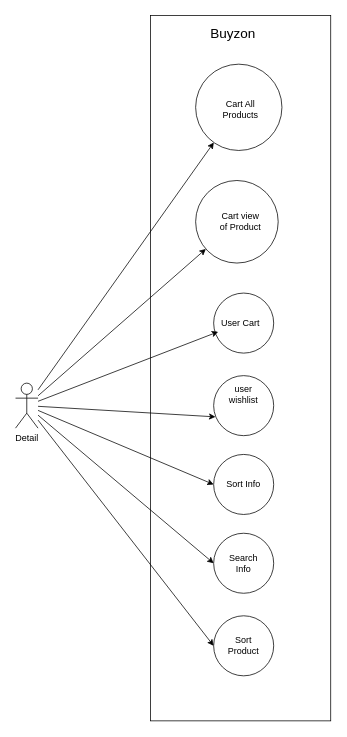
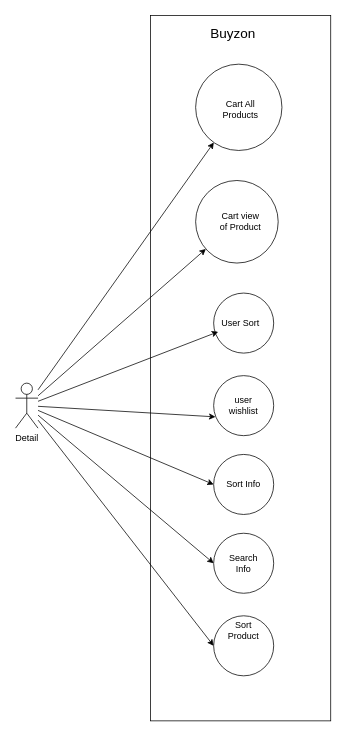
(240, 323) -> (240, 323)
(243, 394) -> (243, 405)
(243, 645) -> (243, 630)
